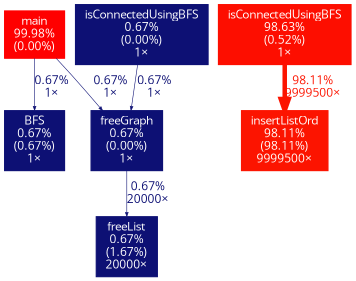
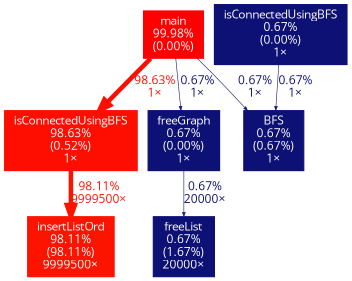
none -> (129, 80)
(135, 85) -> (277, 85)
